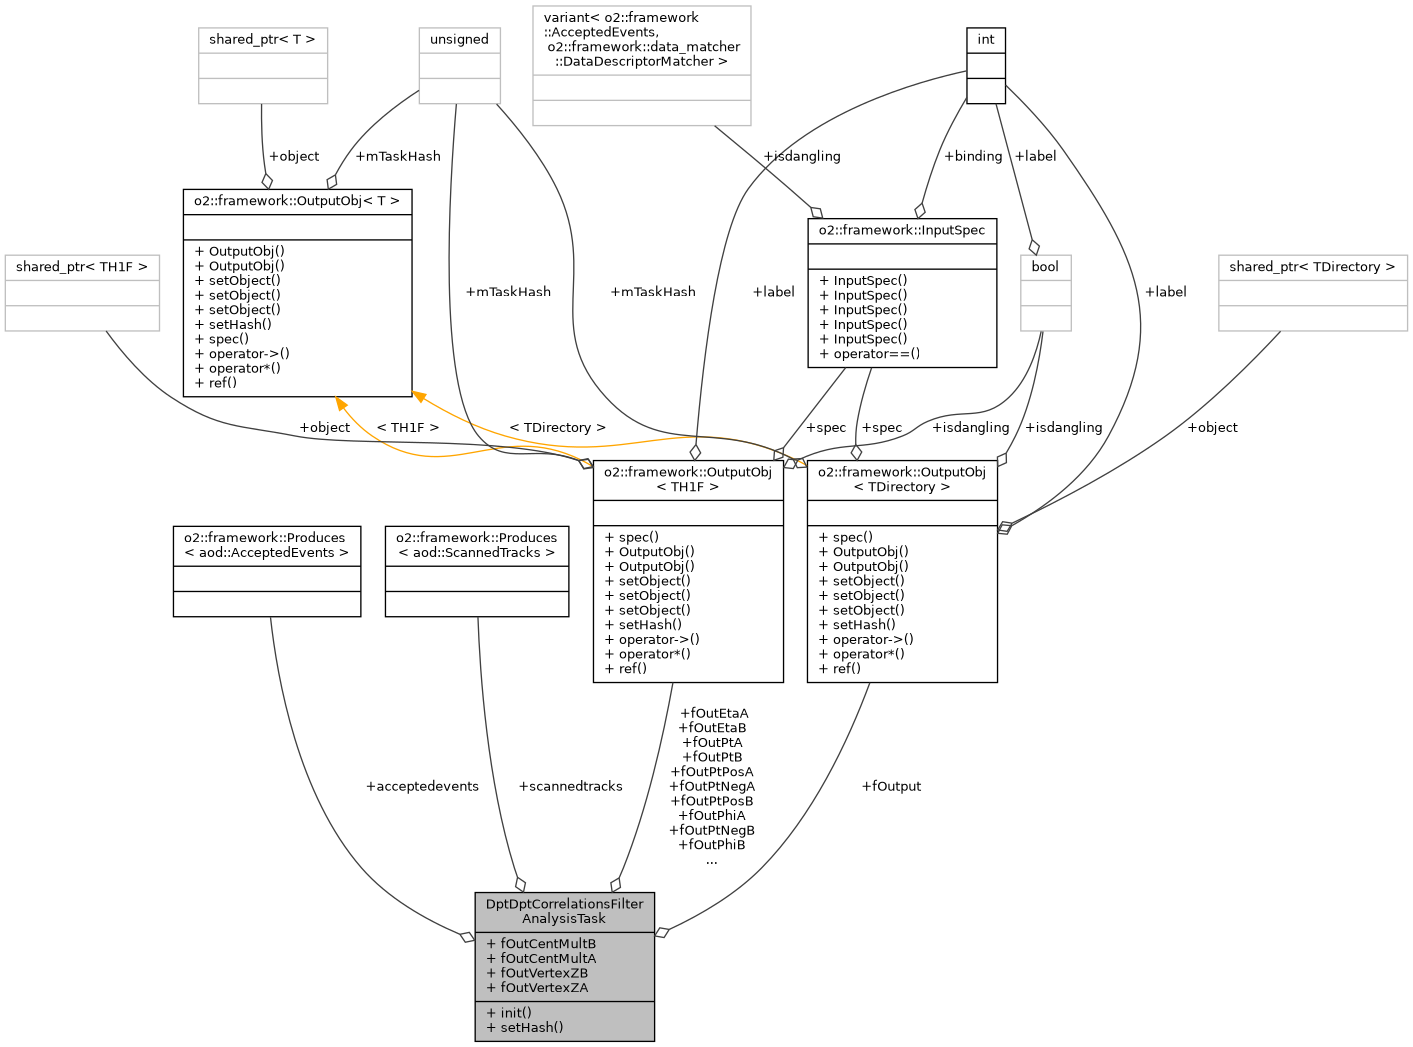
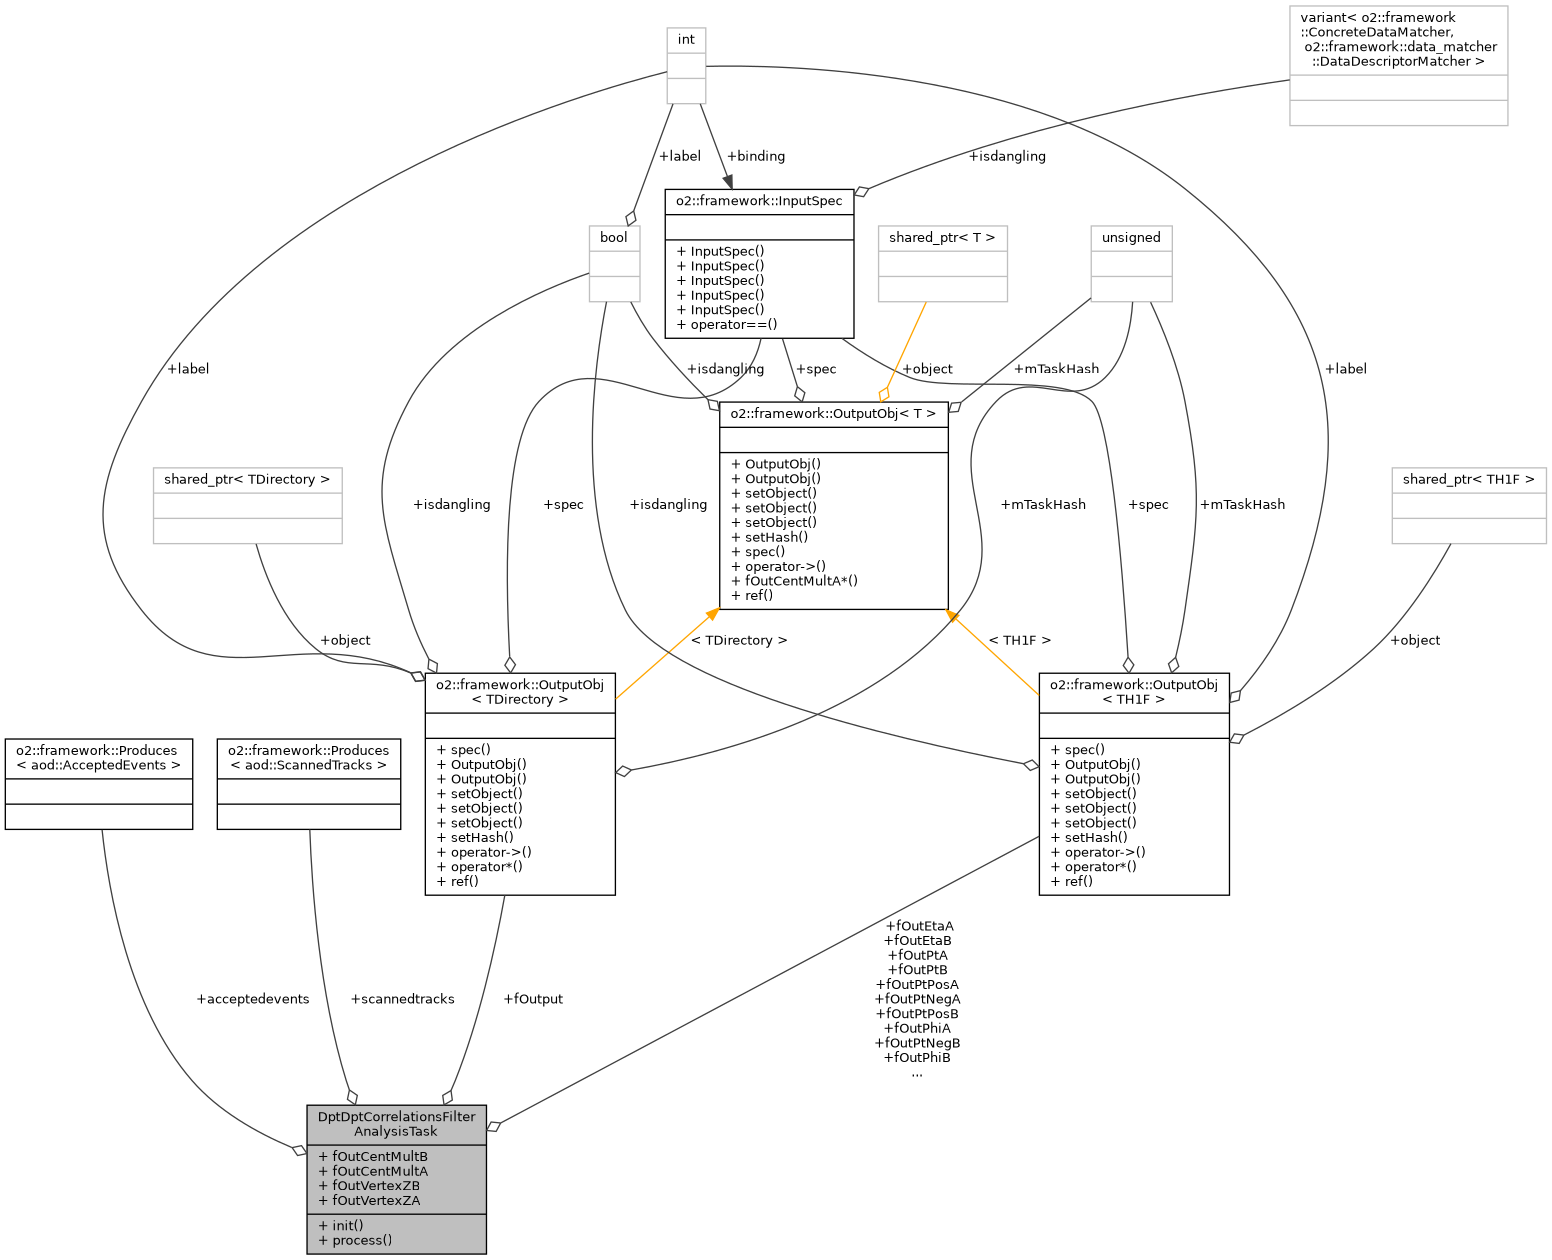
(602, 33) -> (1378, 33)
(986, 66) -> (687, 66)
(262, 139) -> (907, 345)
(940, 149) -> (714, 140)
none -> (665, 354)
none -> (790, 363)
(238, 369) -> (795, 582)
(525, 1028) -> (356, 1241)
